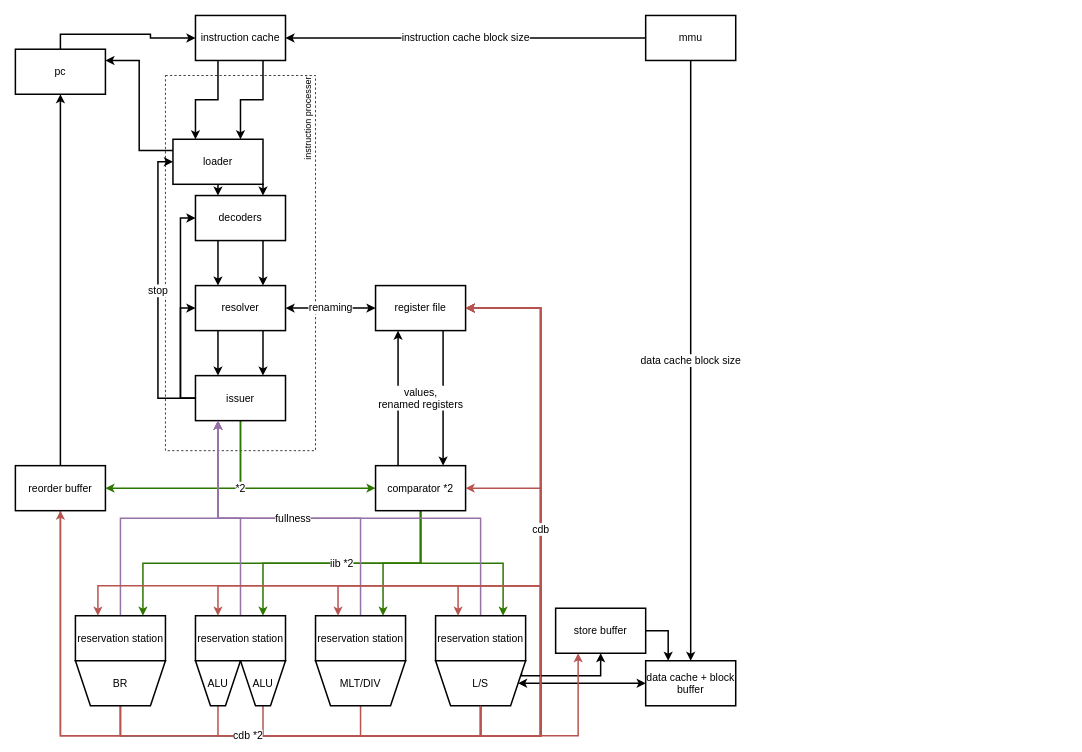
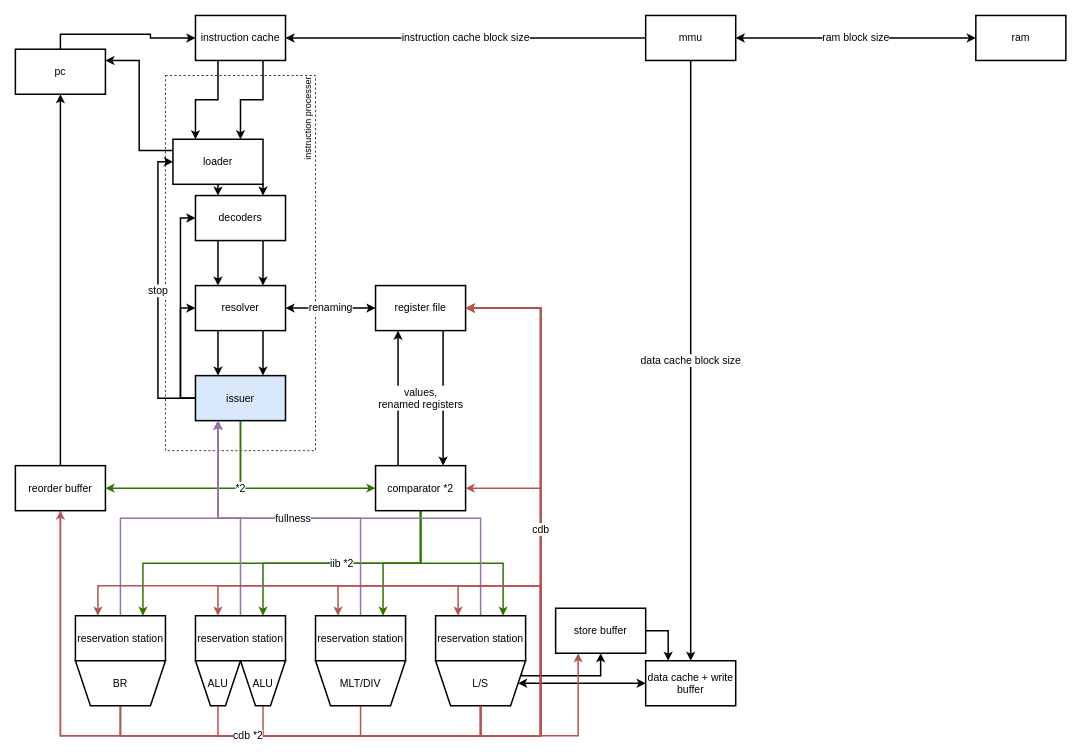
none -> (855, 38)
none -> (1020, 38)
(240, 398) -> (240, 398)
(690, 683) -> (690, 683)
